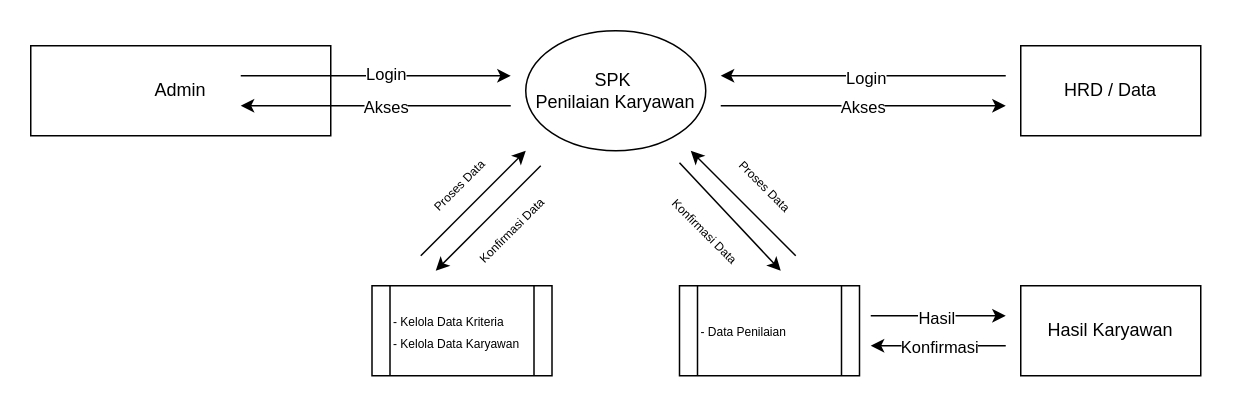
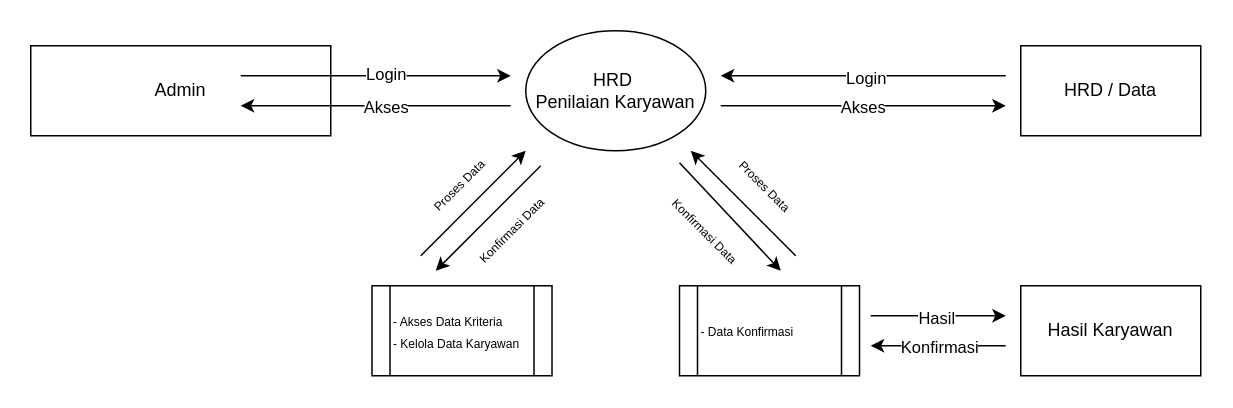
(616, 91) -> (616, 91)
(464, 331) -> (464, 331)
(770, 331) -> (772, 331)
